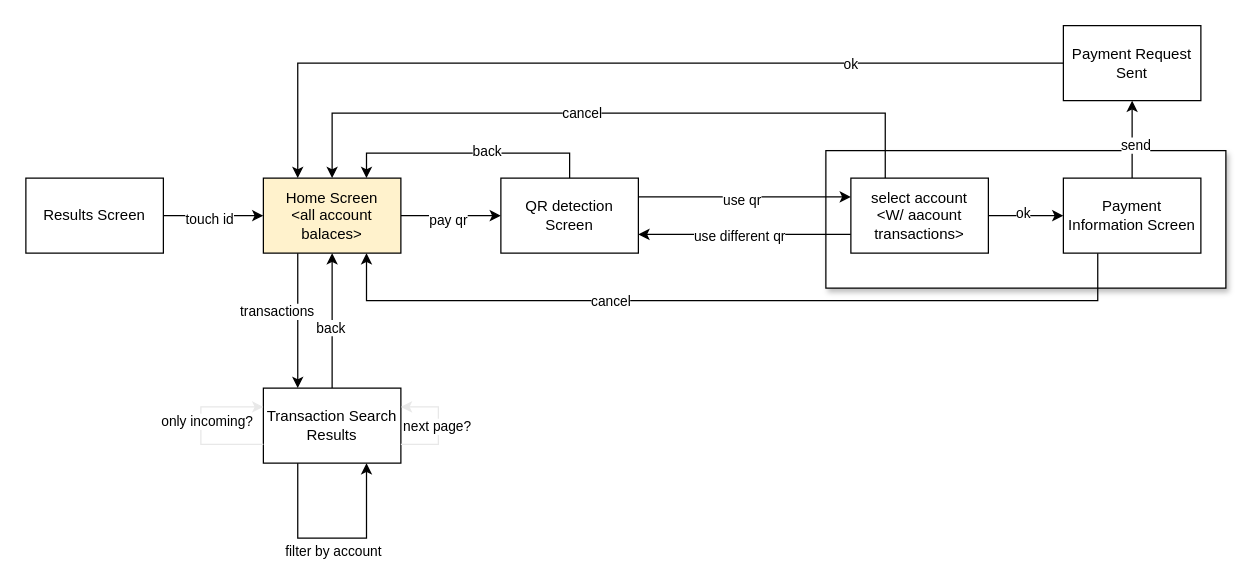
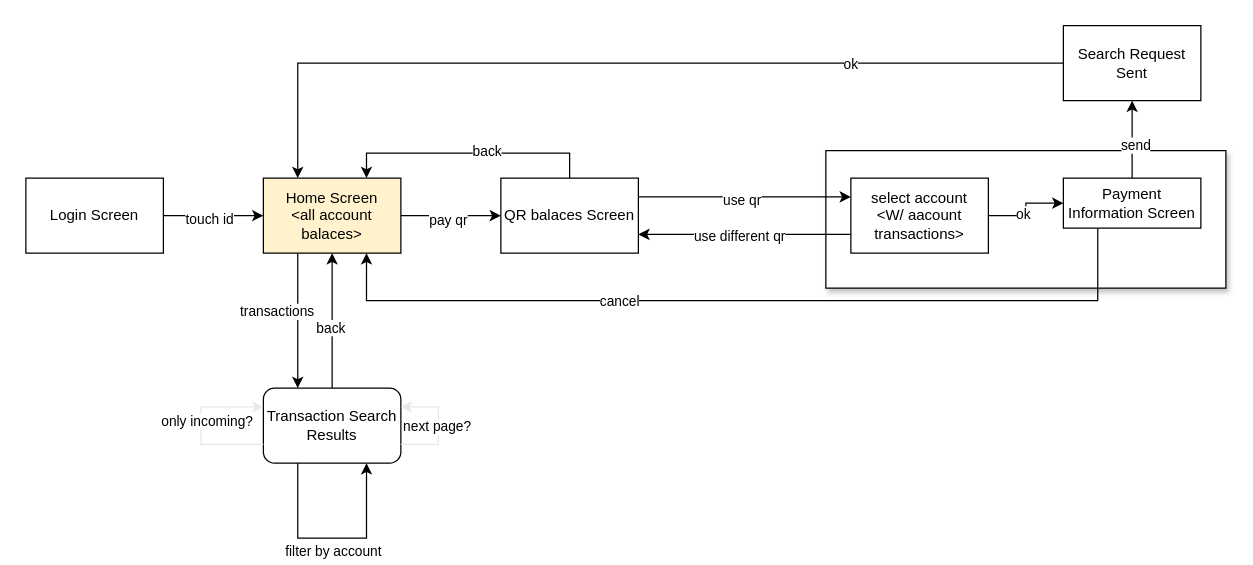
(1132, 63) -> (1132, 63)
(613, 113) -> none
(94, 216) -> (94, 216)
(569, 216) -> (569, 216)
(1132, 216) -> (1132, 203)
(332, 426) -> (332, 426)
